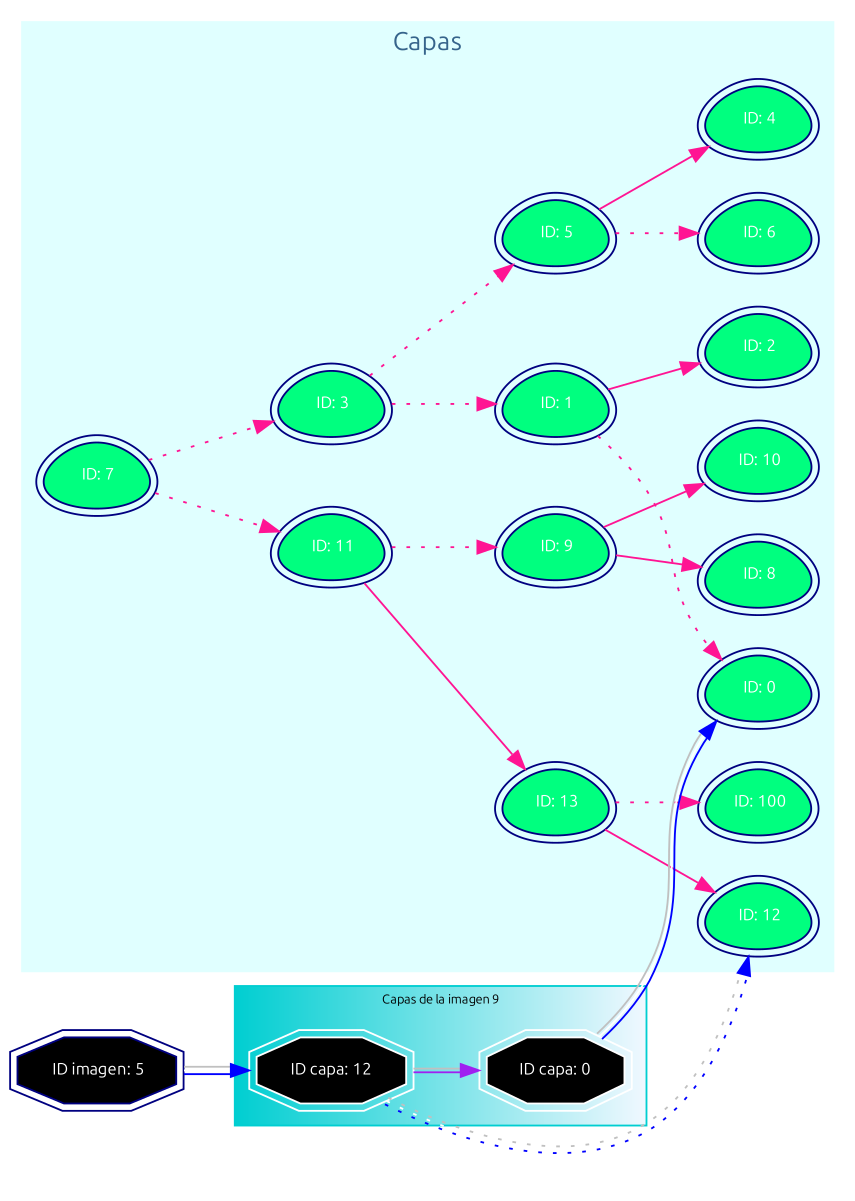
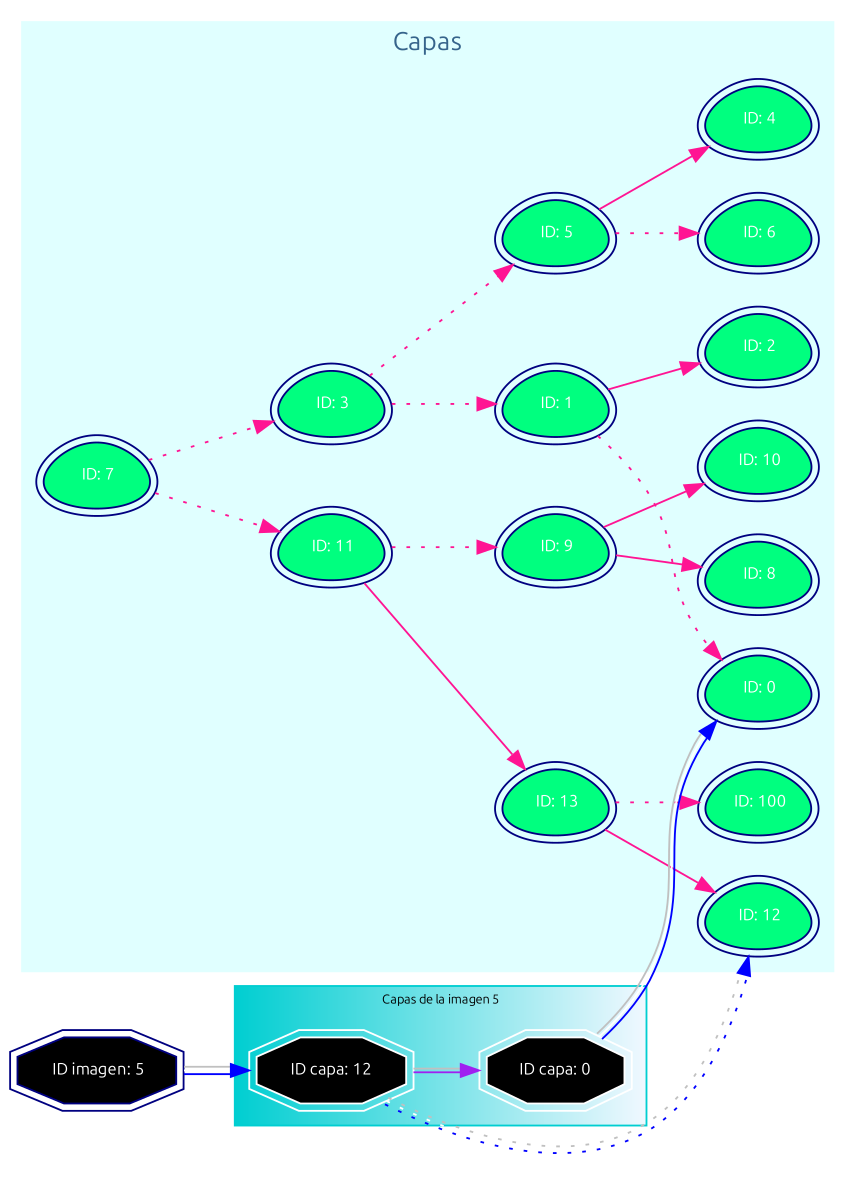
(441, 1001) -> (441, 1001)
